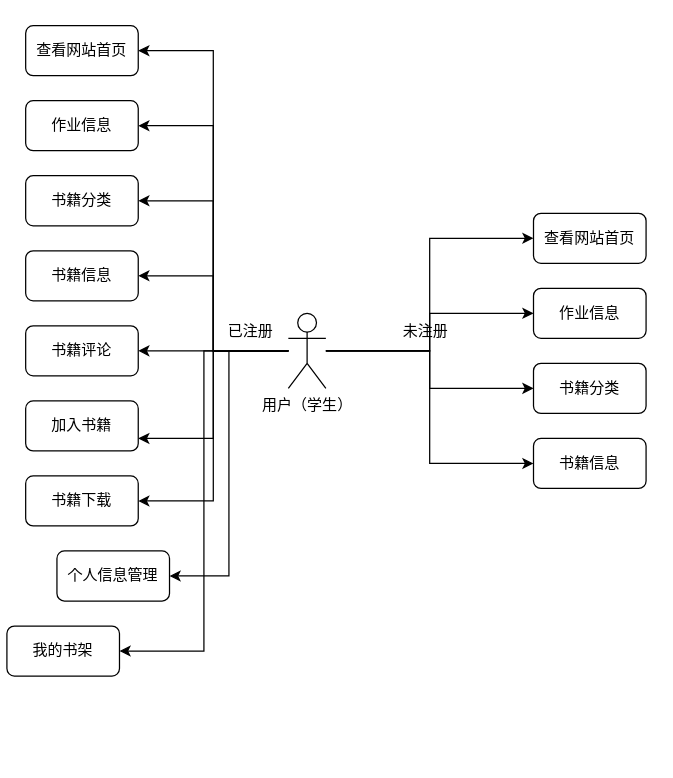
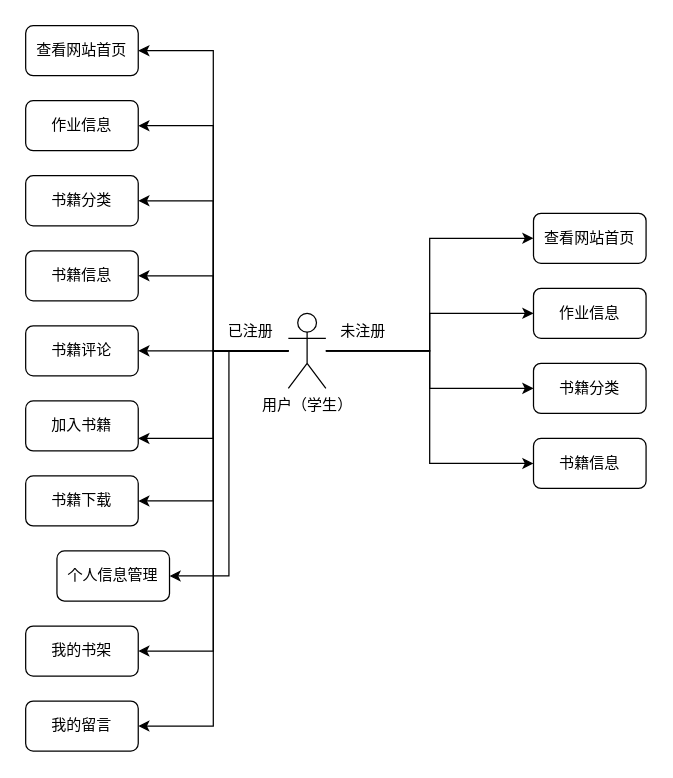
(426, 332) -> (363, 332)
(63, 651) -> (82, 651)
none -> (213, 722)
none -> (82, 726)
